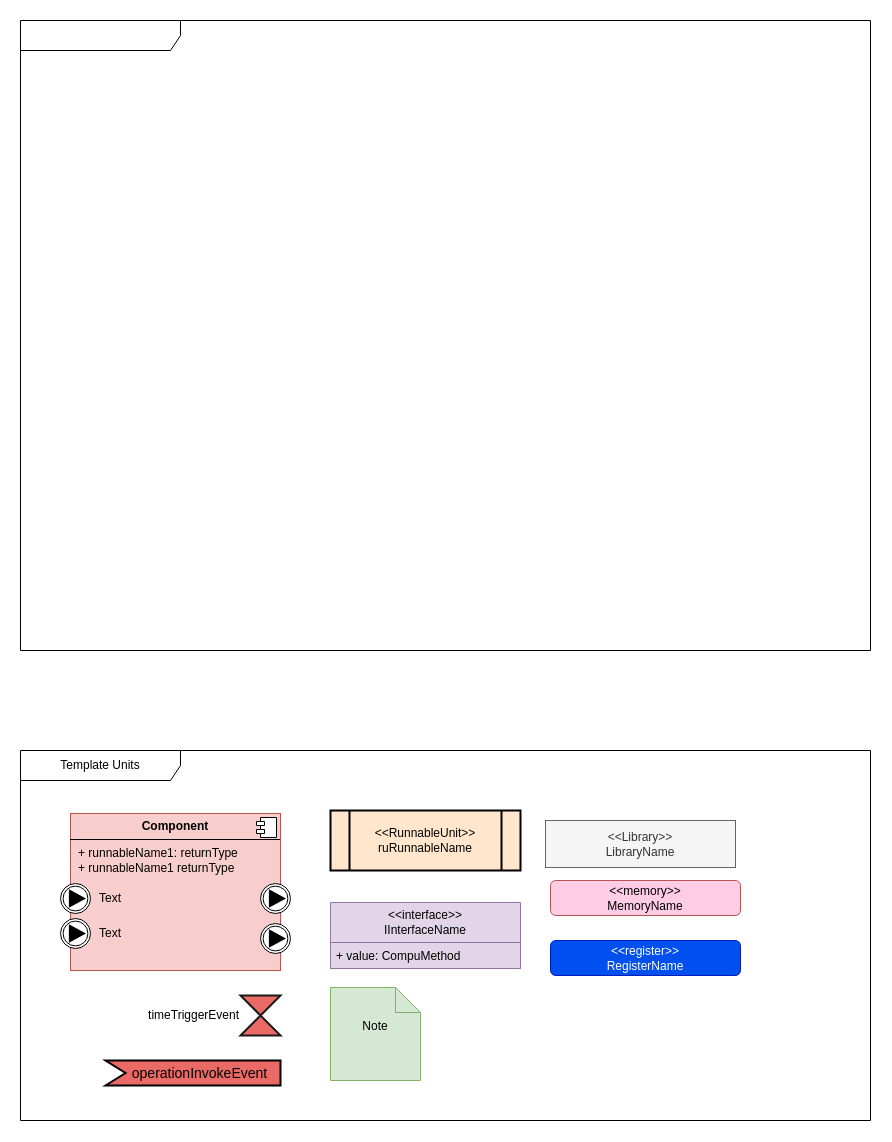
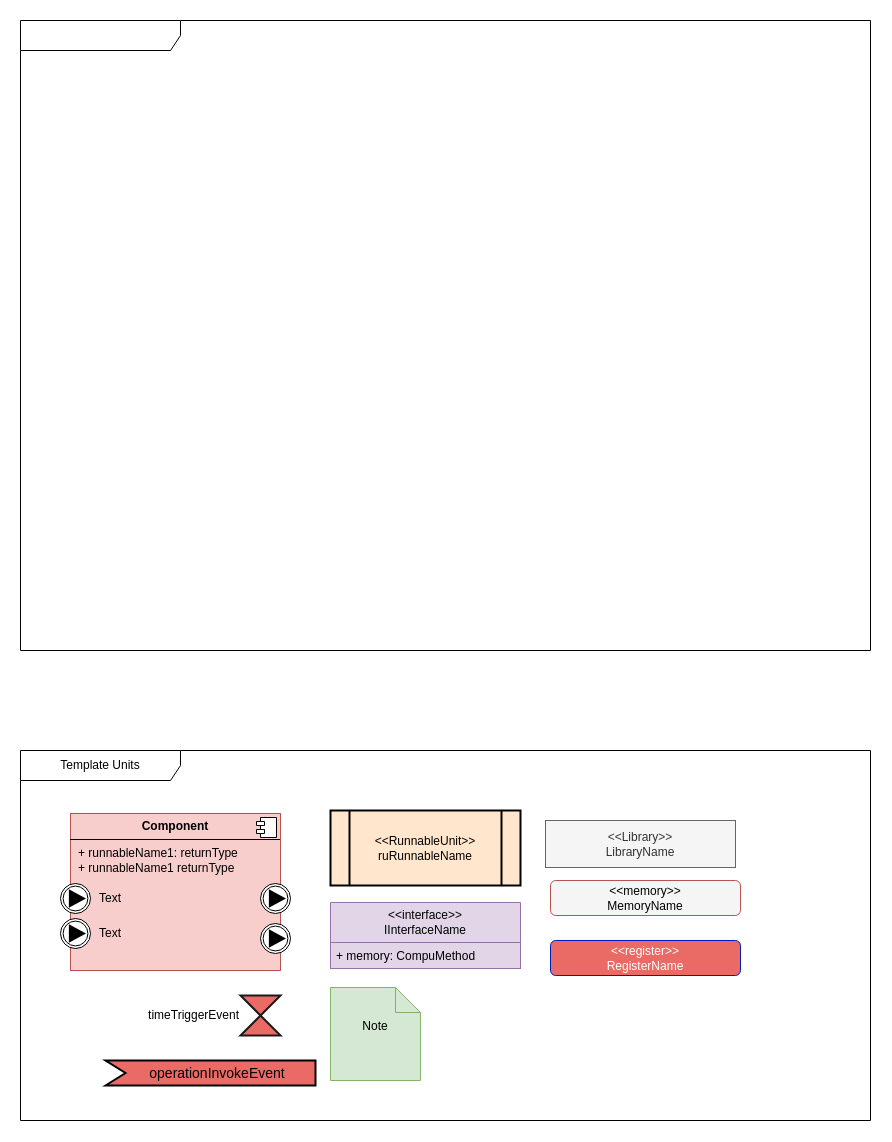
(426, 841) -> (426, 848)
(646, 898) -> (646, 898)
(397, 957) -> (402, 957)
(646, 958) -> (646, 958)
(193, 1073) -> (211, 1073)
